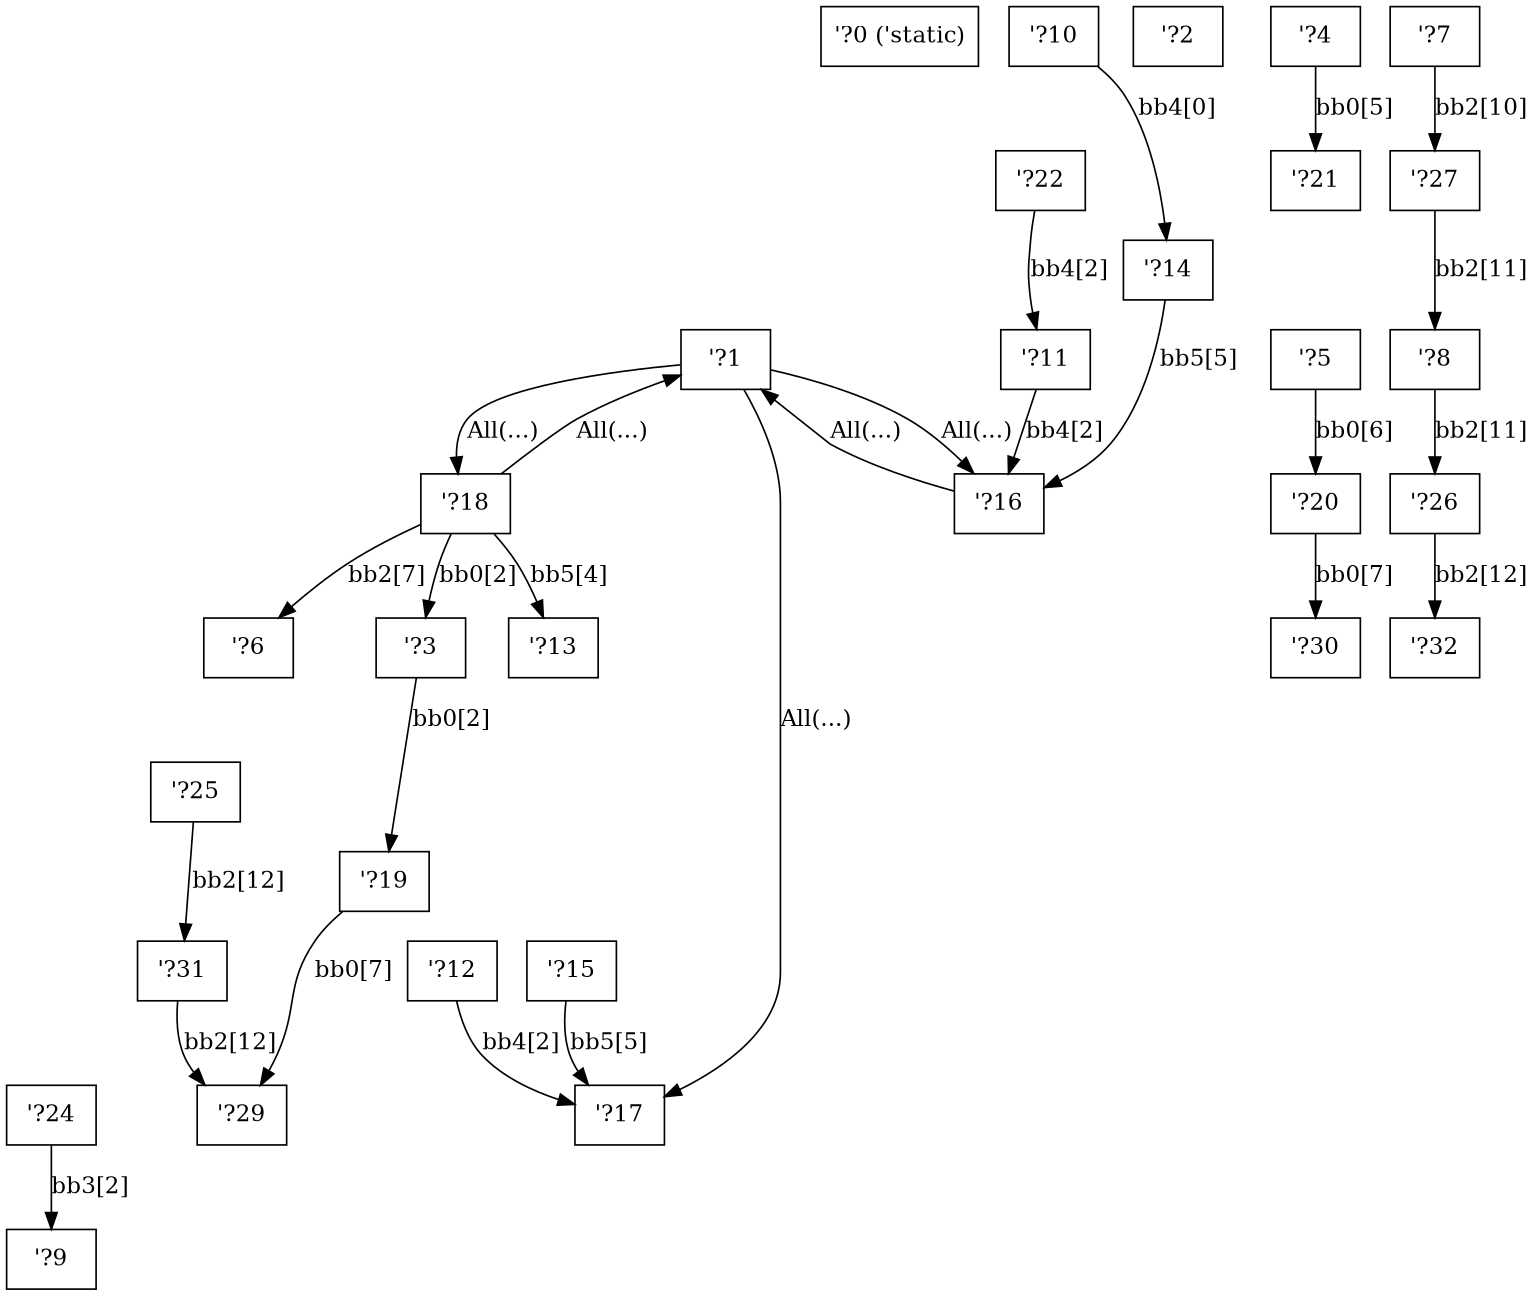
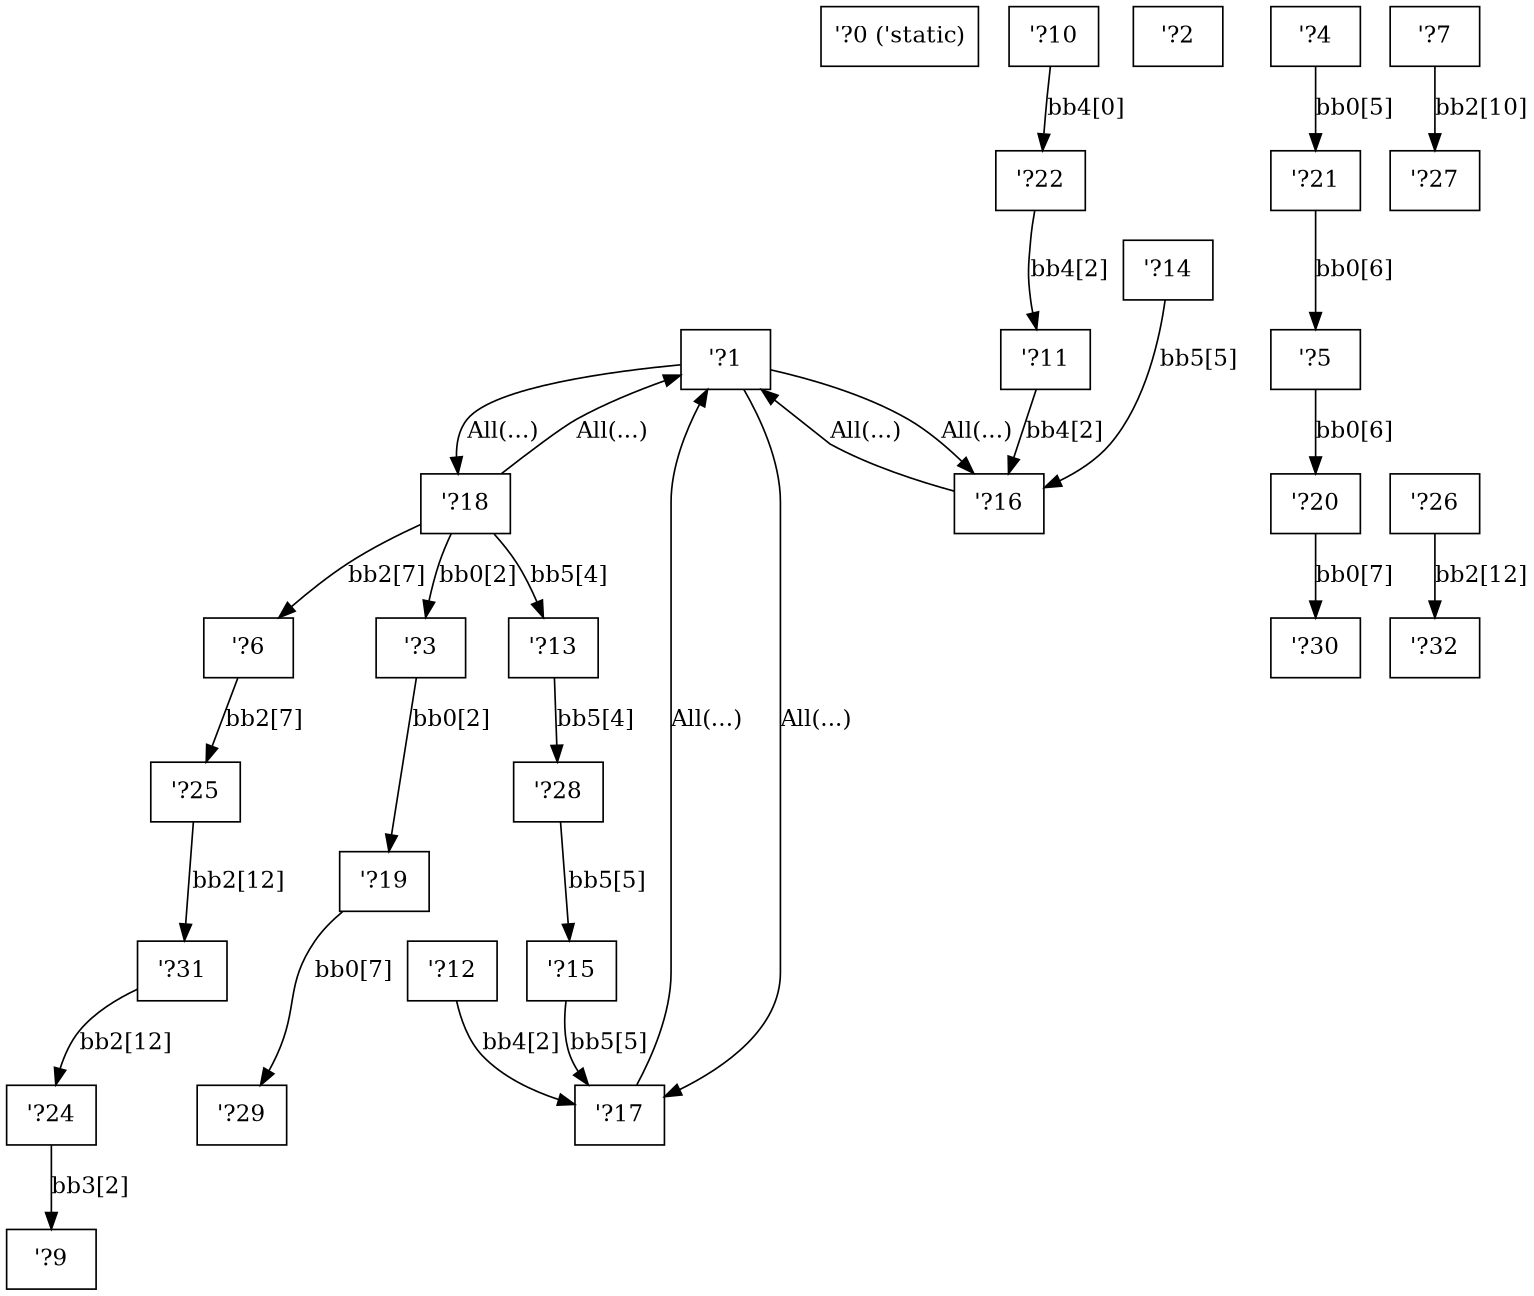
(1145, 139) -> (1047, 100)
none -> (1316, 261)
(1435, 360) -> none
none -> (225, 712)
none -> (671, 745)
none -> (558, 792)
(179, 1038) -> (89, 1020)
